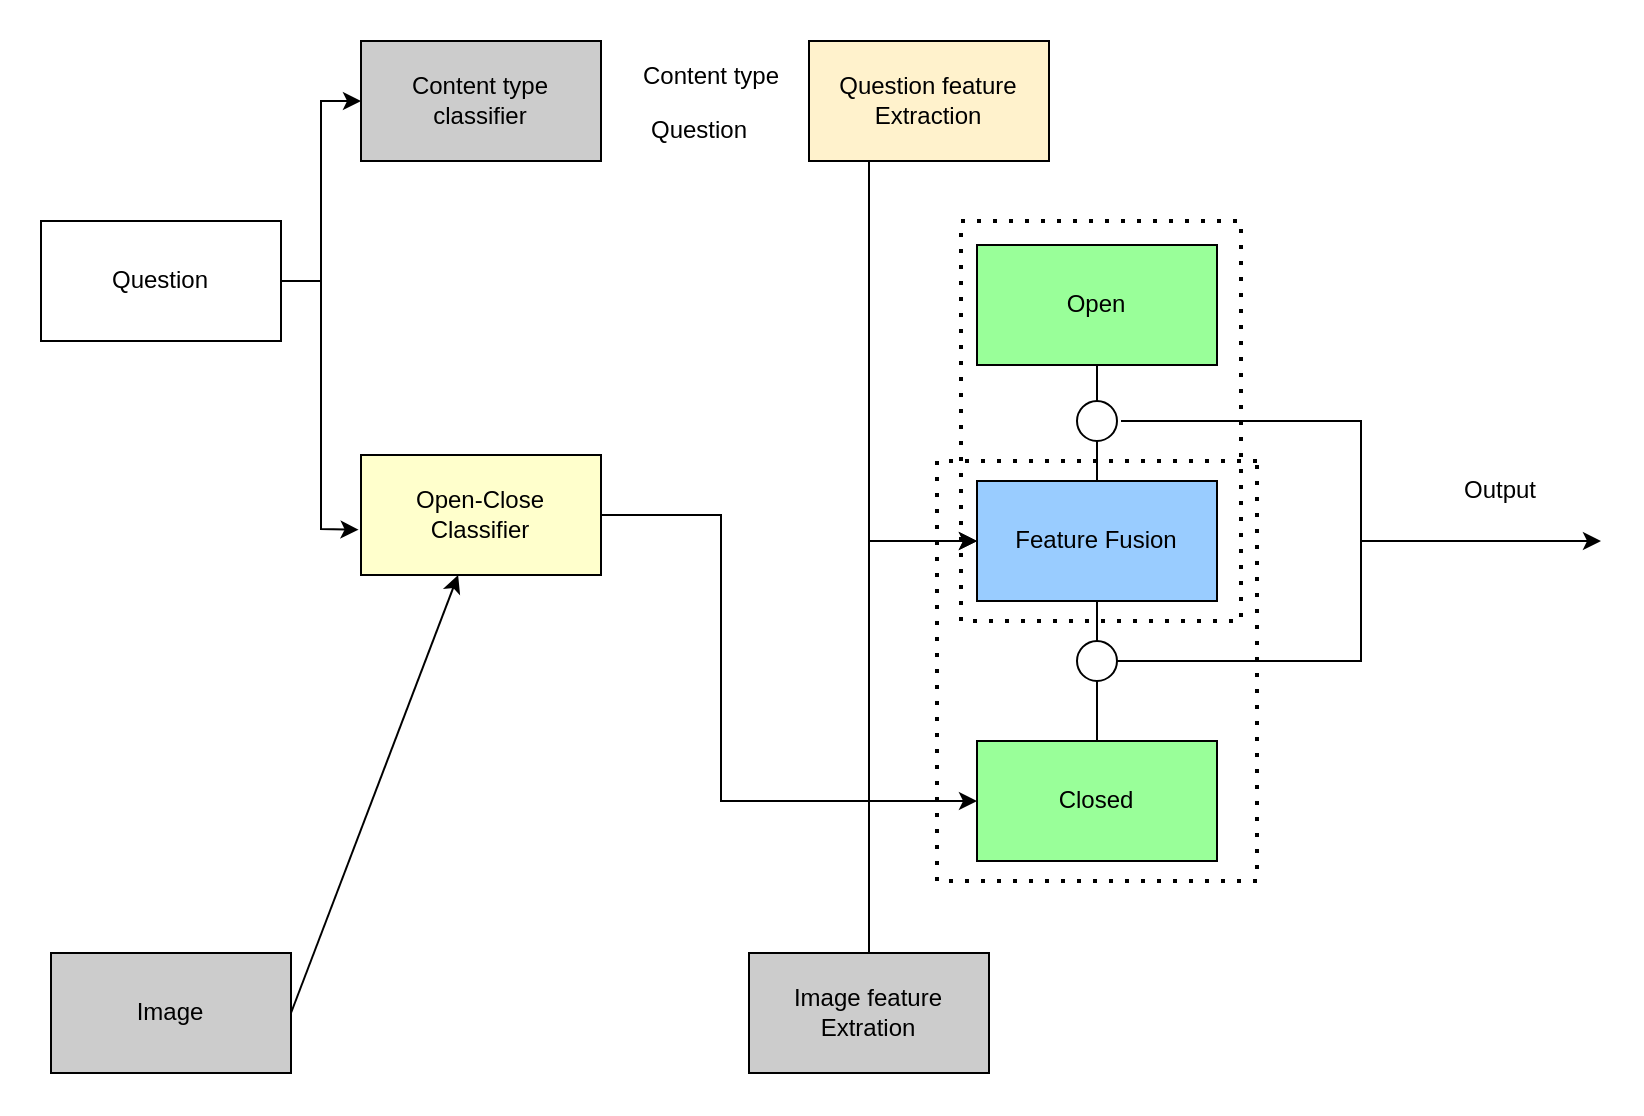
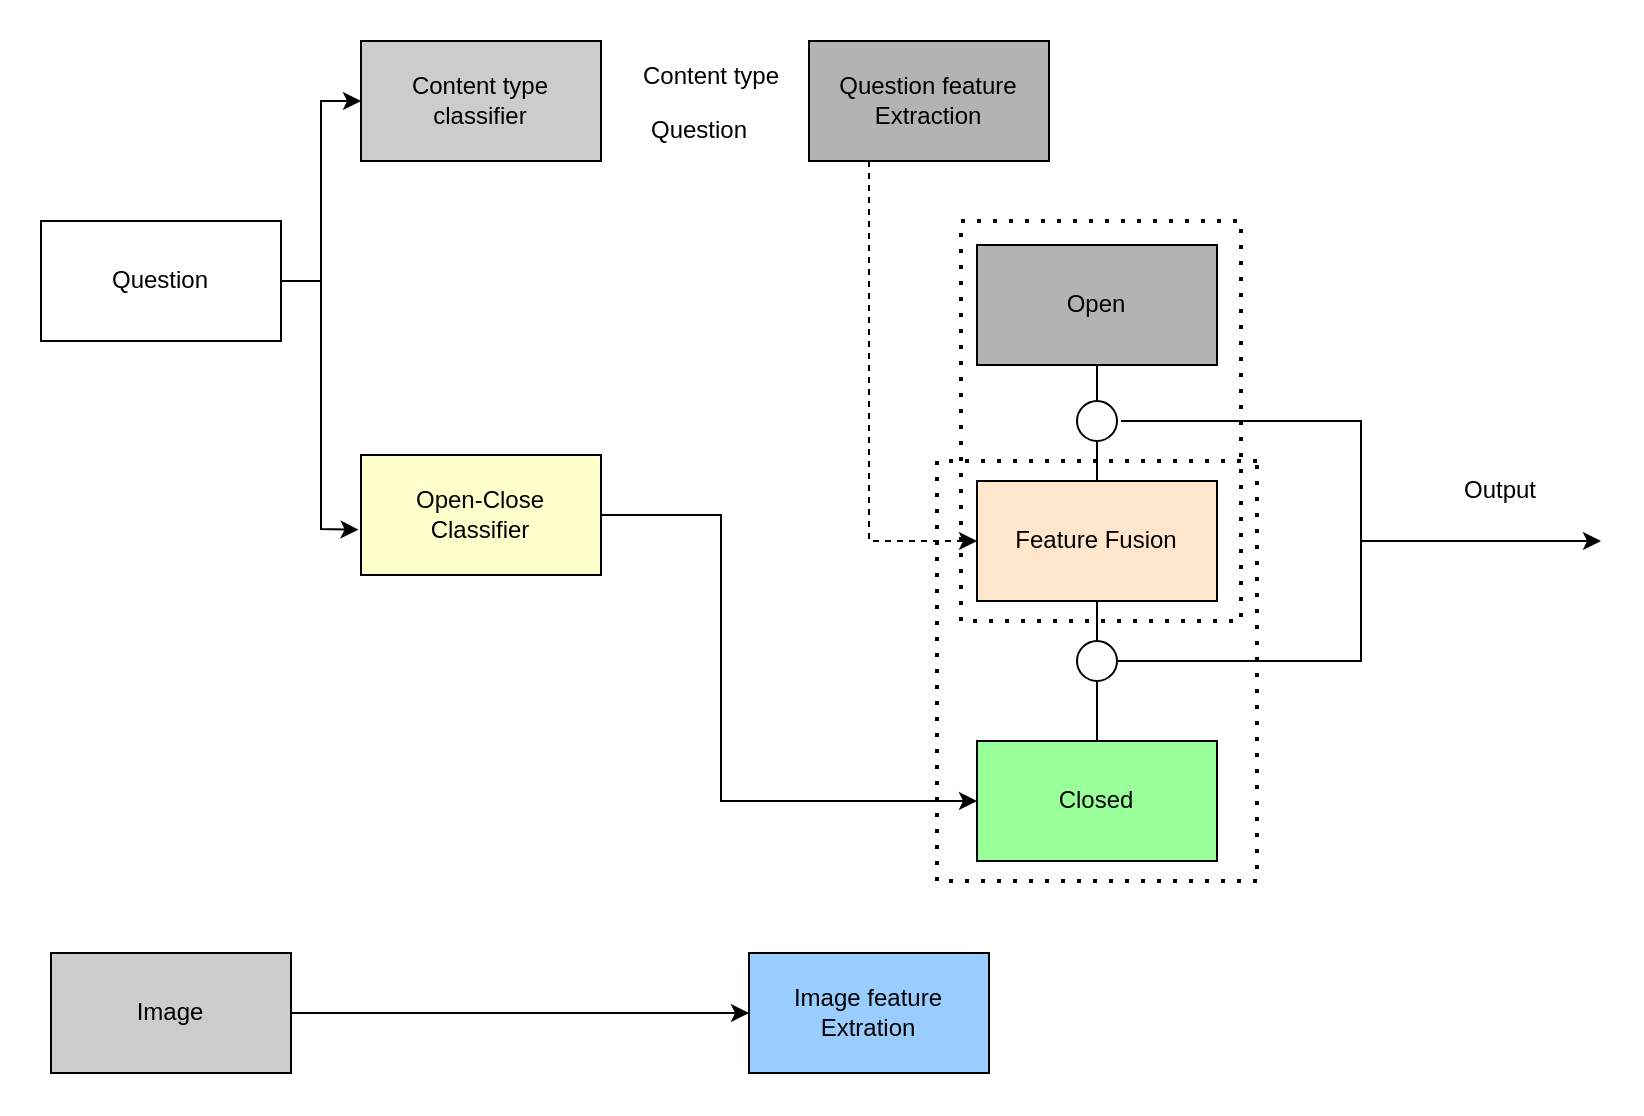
(929, 101) -> (929, 101)
(1097, 305) -> (1097, 305)
(869, 351) -> (869, 351)
(1097, 541) -> (1097, 541)
(869, 749) -> none
(372, 800) -> (513, 1013)
(869, 1013) -> (869, 1013)
